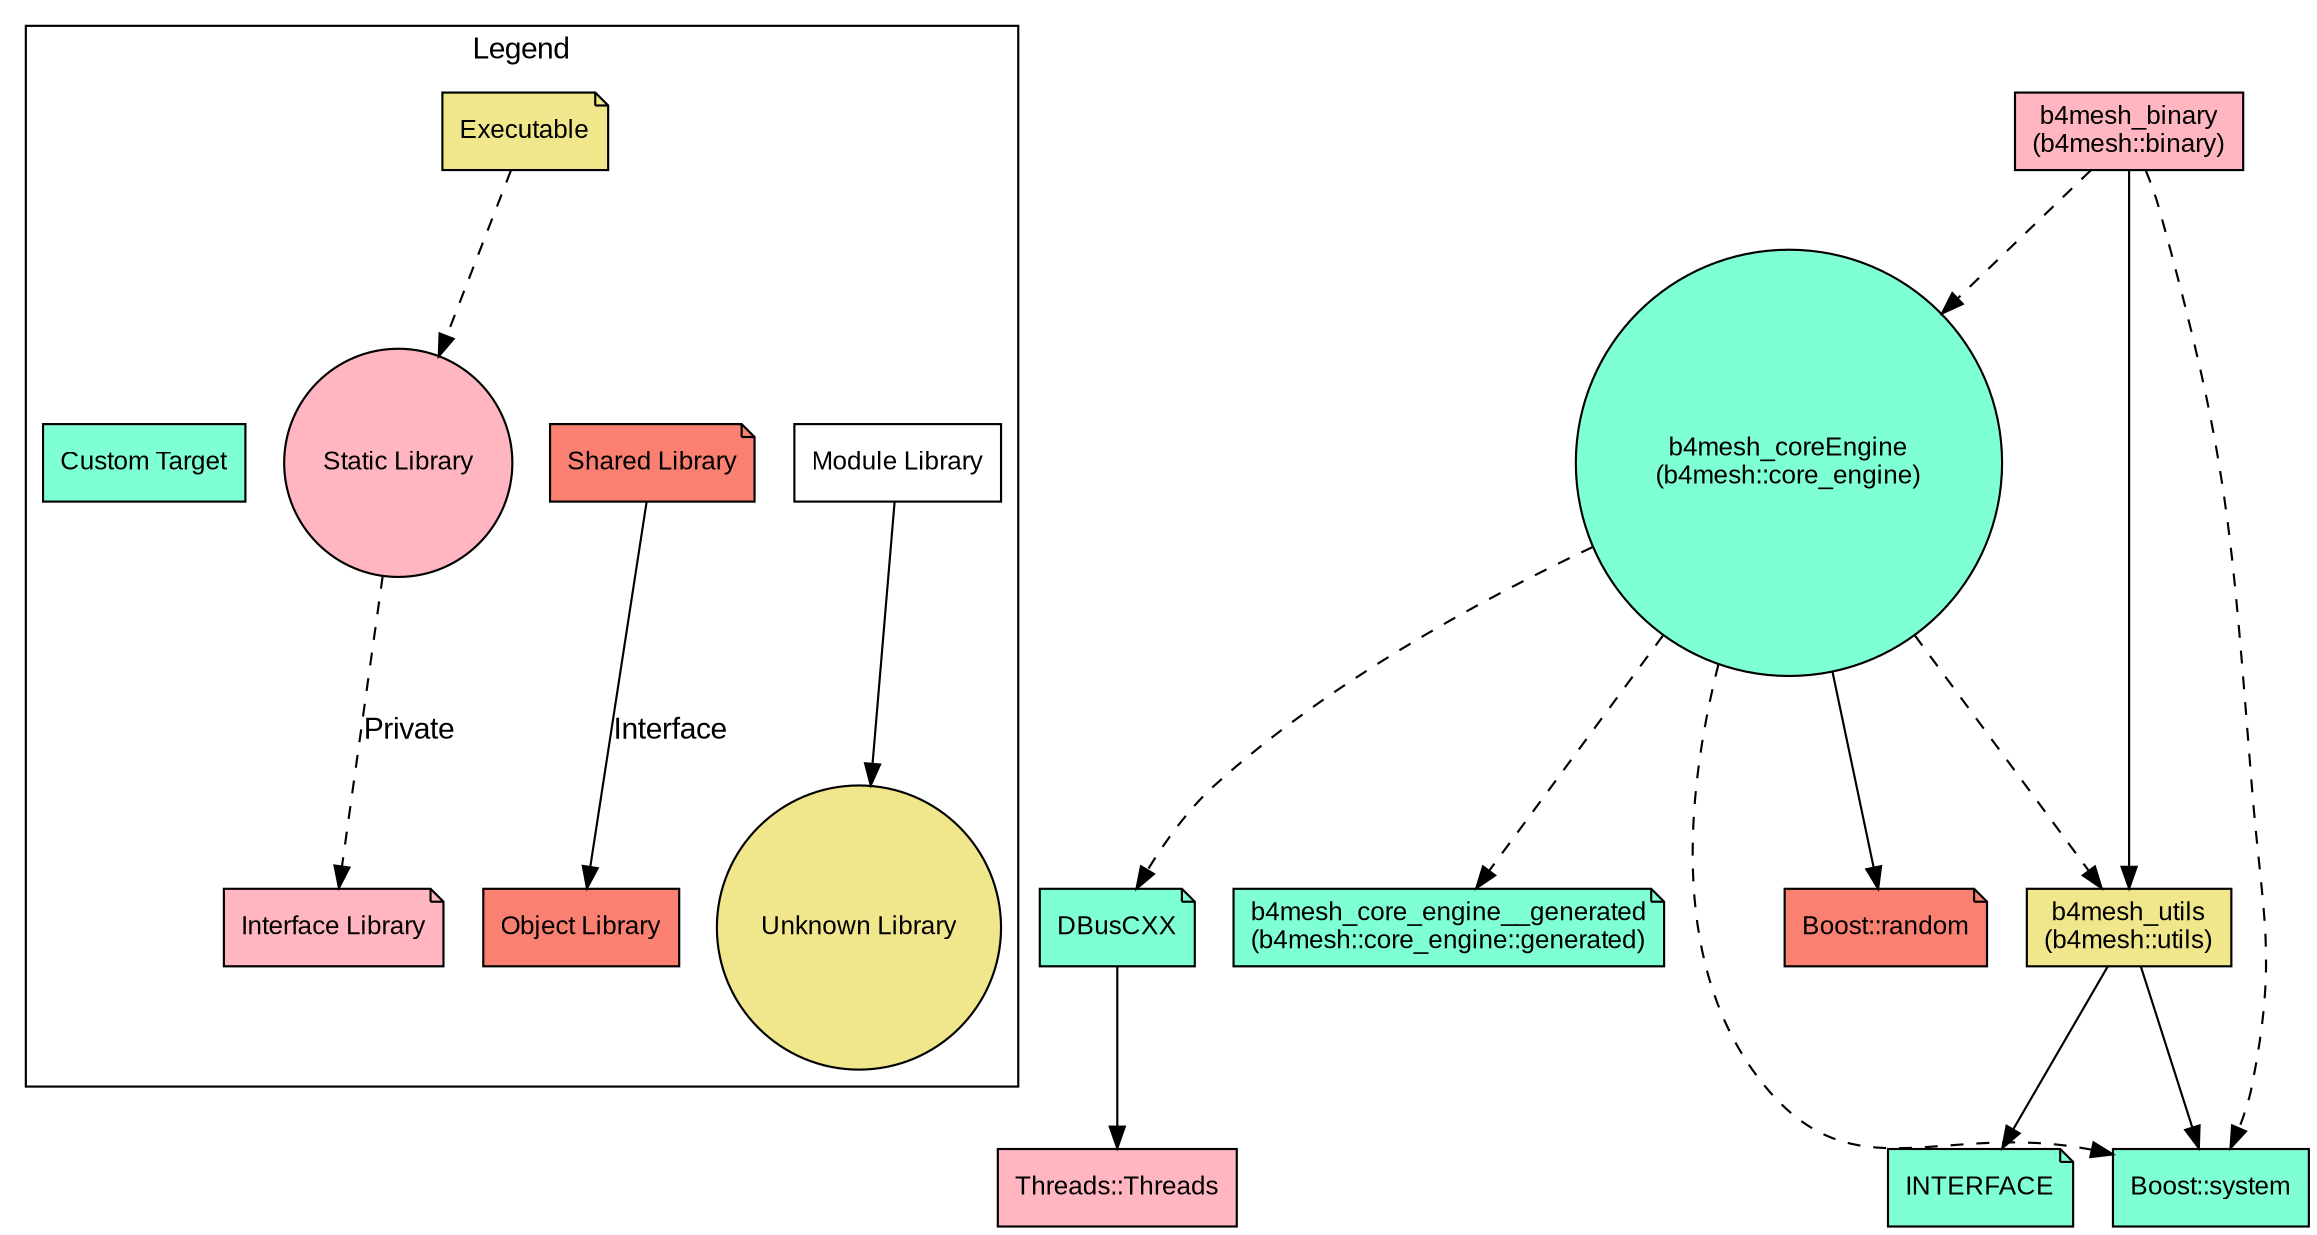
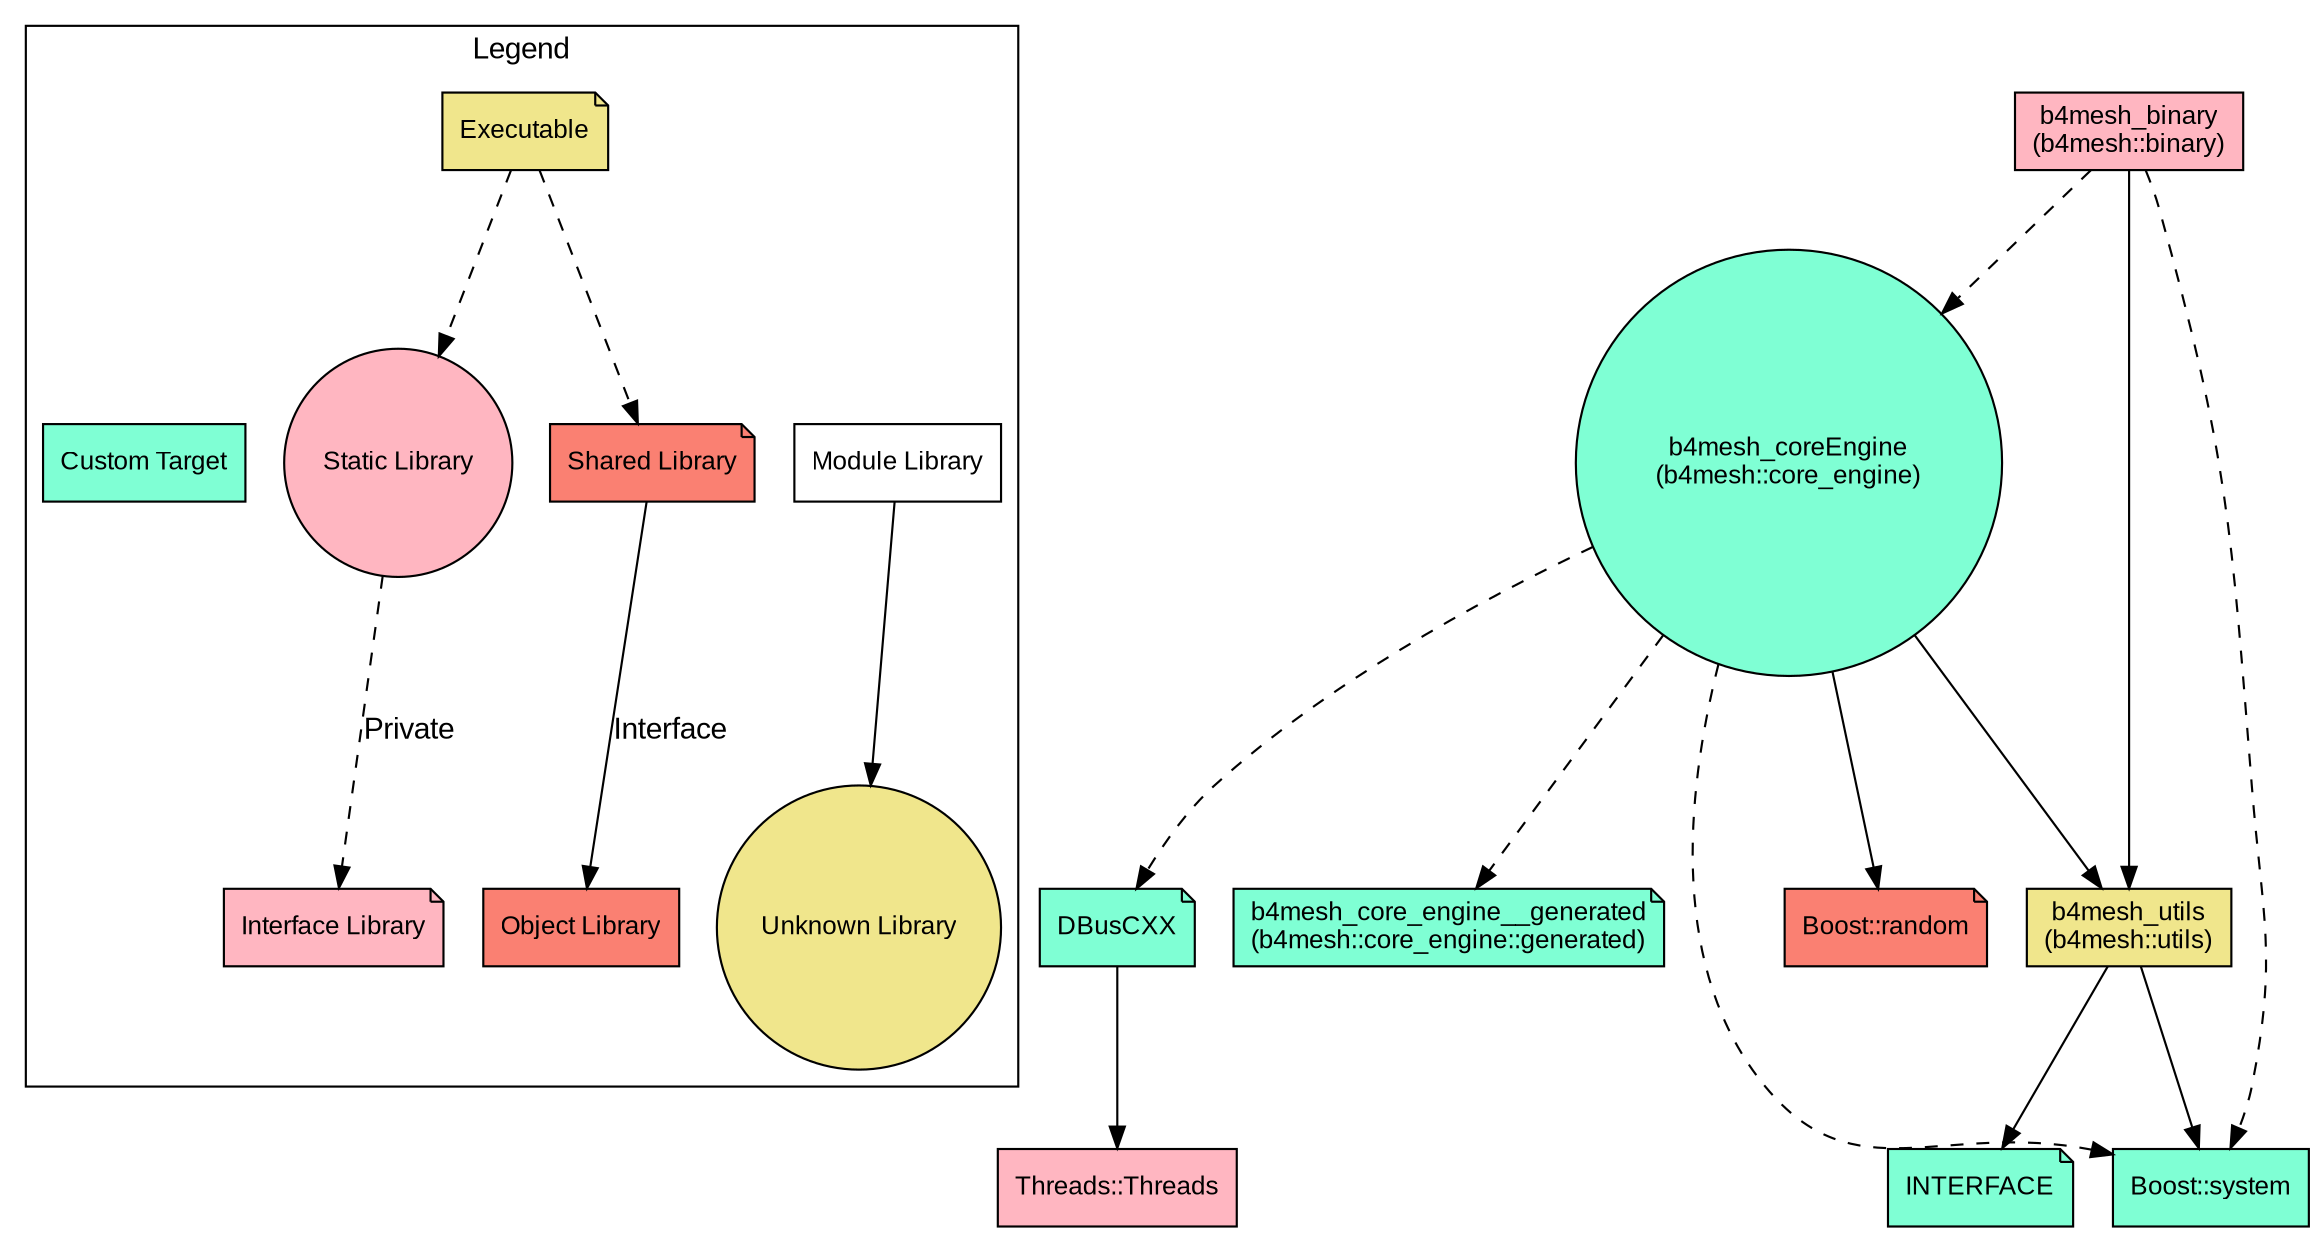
none -> (585, 287)
(2002, 753) -> (2002, 753)
